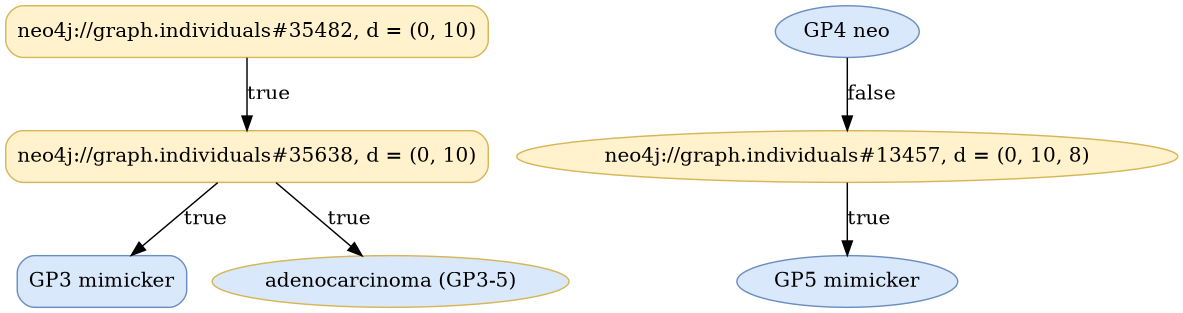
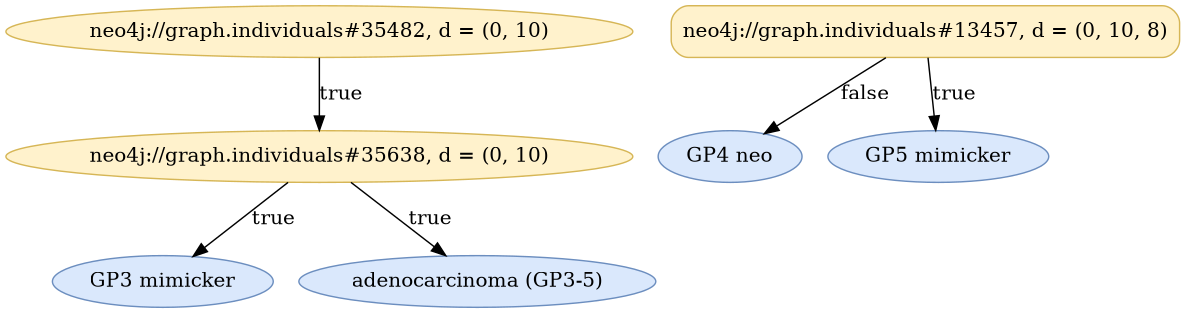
(247, 32) -> (319, 32)
(847, 87) -> (831, 92)
(247, 157) -> (319, 157)
(847, 157) -> (925, 32)
(102, 281) -> (163, 281)
(391, 281) -> (477, 281)
